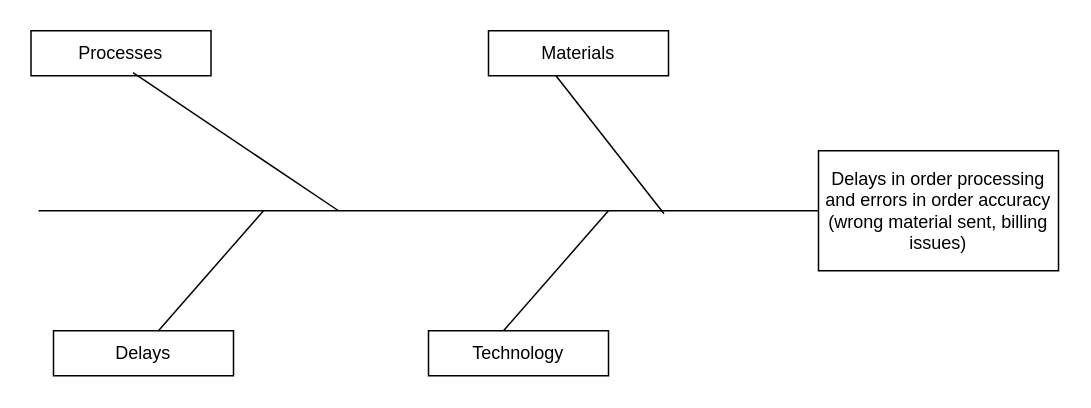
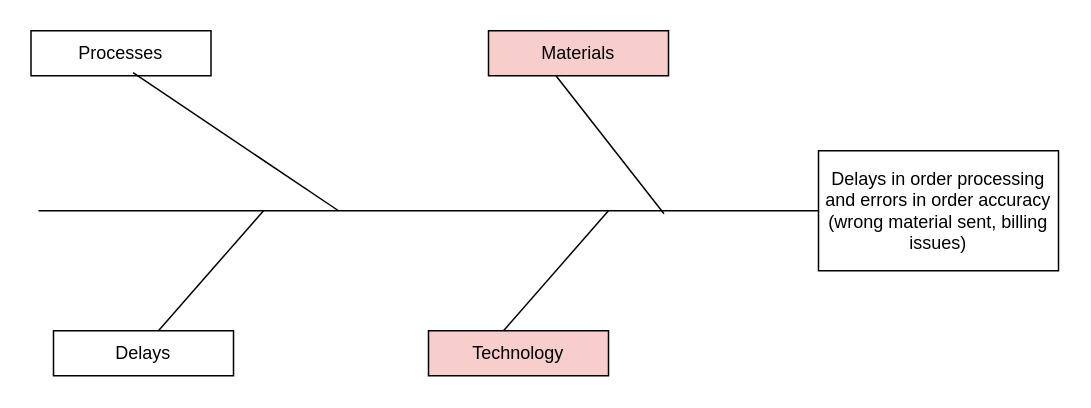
(578, 53) -> (578, 53)
(518, 353) -> (518, 353)
